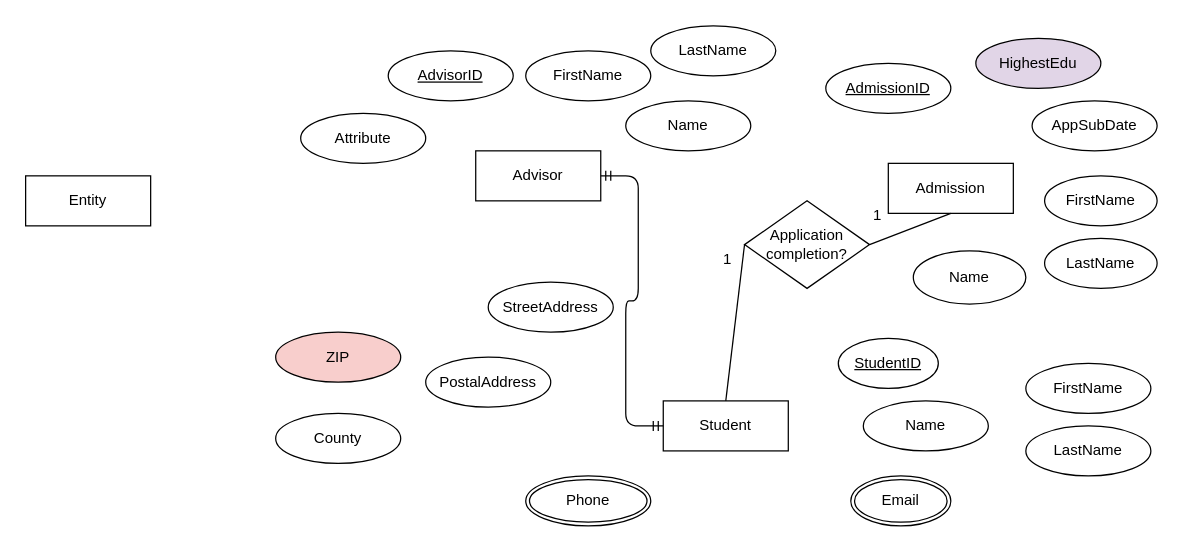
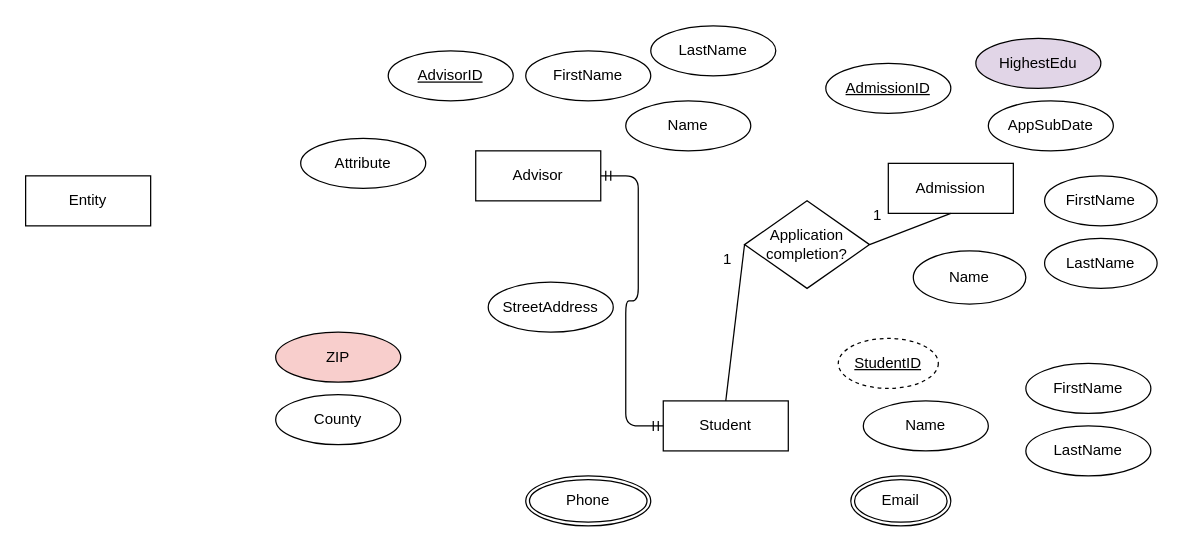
(1094, 126) -> (1051, 126)
(363, 138) -> (363, 163)
(888, 363) -> (888, 363)
(488, 382) -> none
(338, 438) -> (338, 419)
